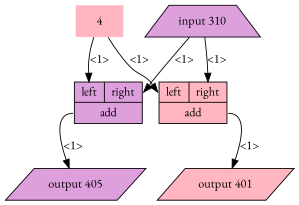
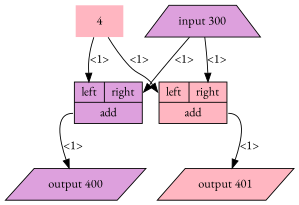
(203, 21) -> (203, 21)
(76, 184) -> (76, 184)
